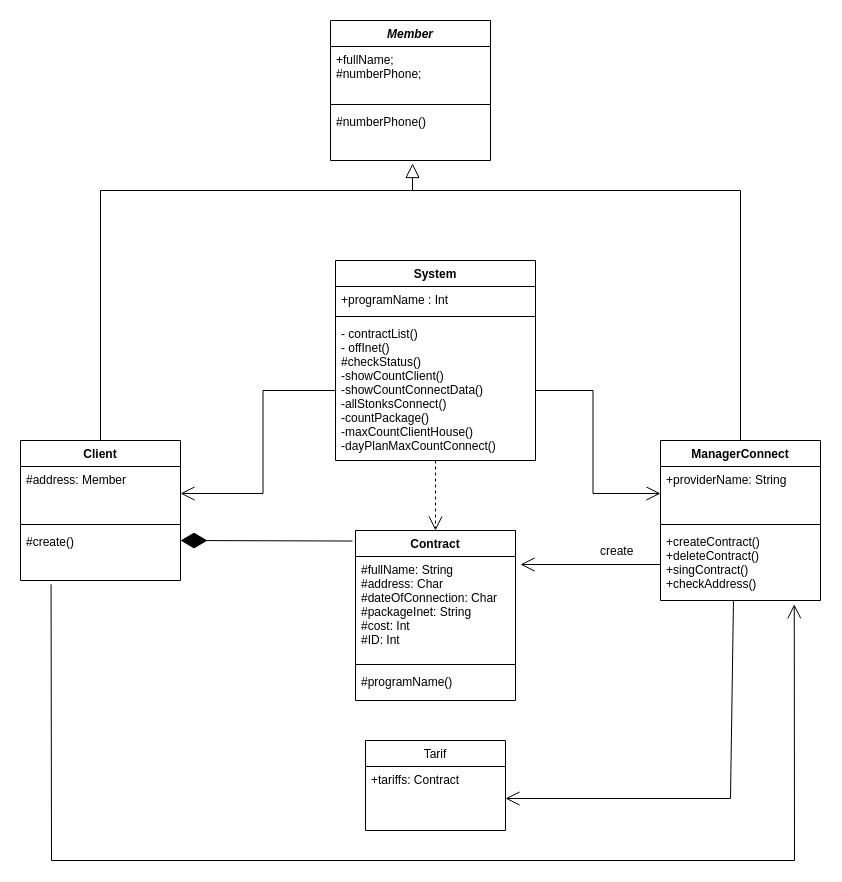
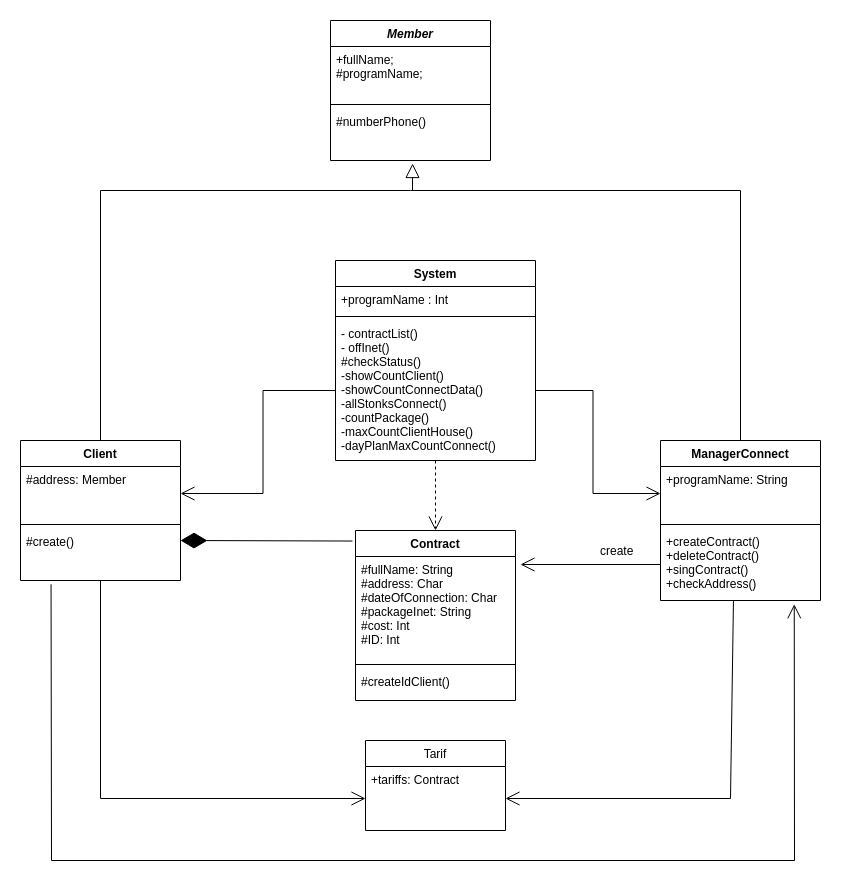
(365, 60) -> (365, 60)
(730, 480) -> (729, 480)
(408, 682) -> (415, 682)
none -> (123, 799)
